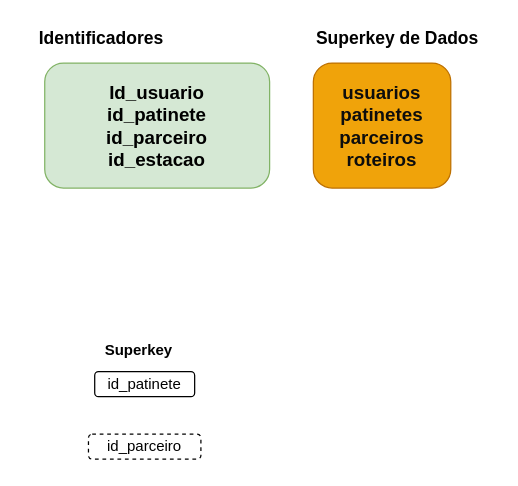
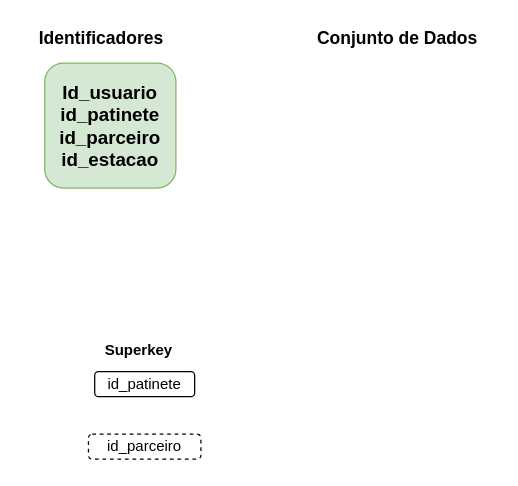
(398, 38) -> (398, 38)
(157, 126) -> (110, 126)
(382, 126) -> none
